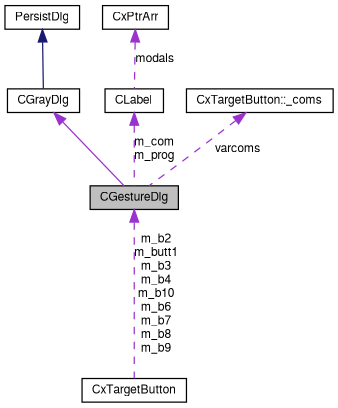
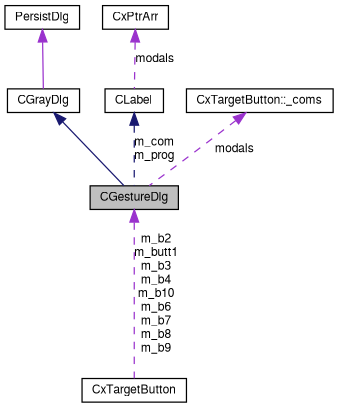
(43, 65) -> (43, 65)
(238, 149) -> (235, 149)
(93, 154) -> (93, 154)
(134, 155) -> (134, 155)
